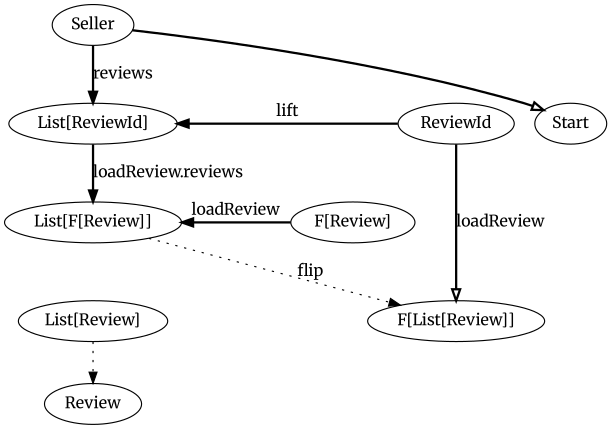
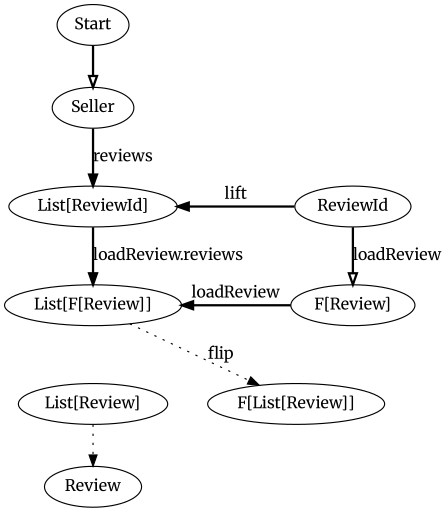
(334, 60) -> (93, 61)
(456, 217) -> (353, 250)
